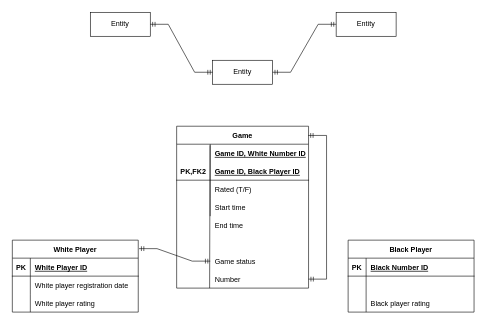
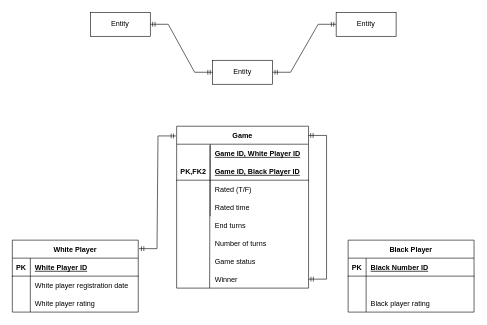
(258, 154) -> (257, 154)
(233, 208) -> (233, 208)
(229, 226) -> (232, 226)
none -> (260, 243)
(181, 257) -> (158, 192)
(227, 280) -> (226, 280)
